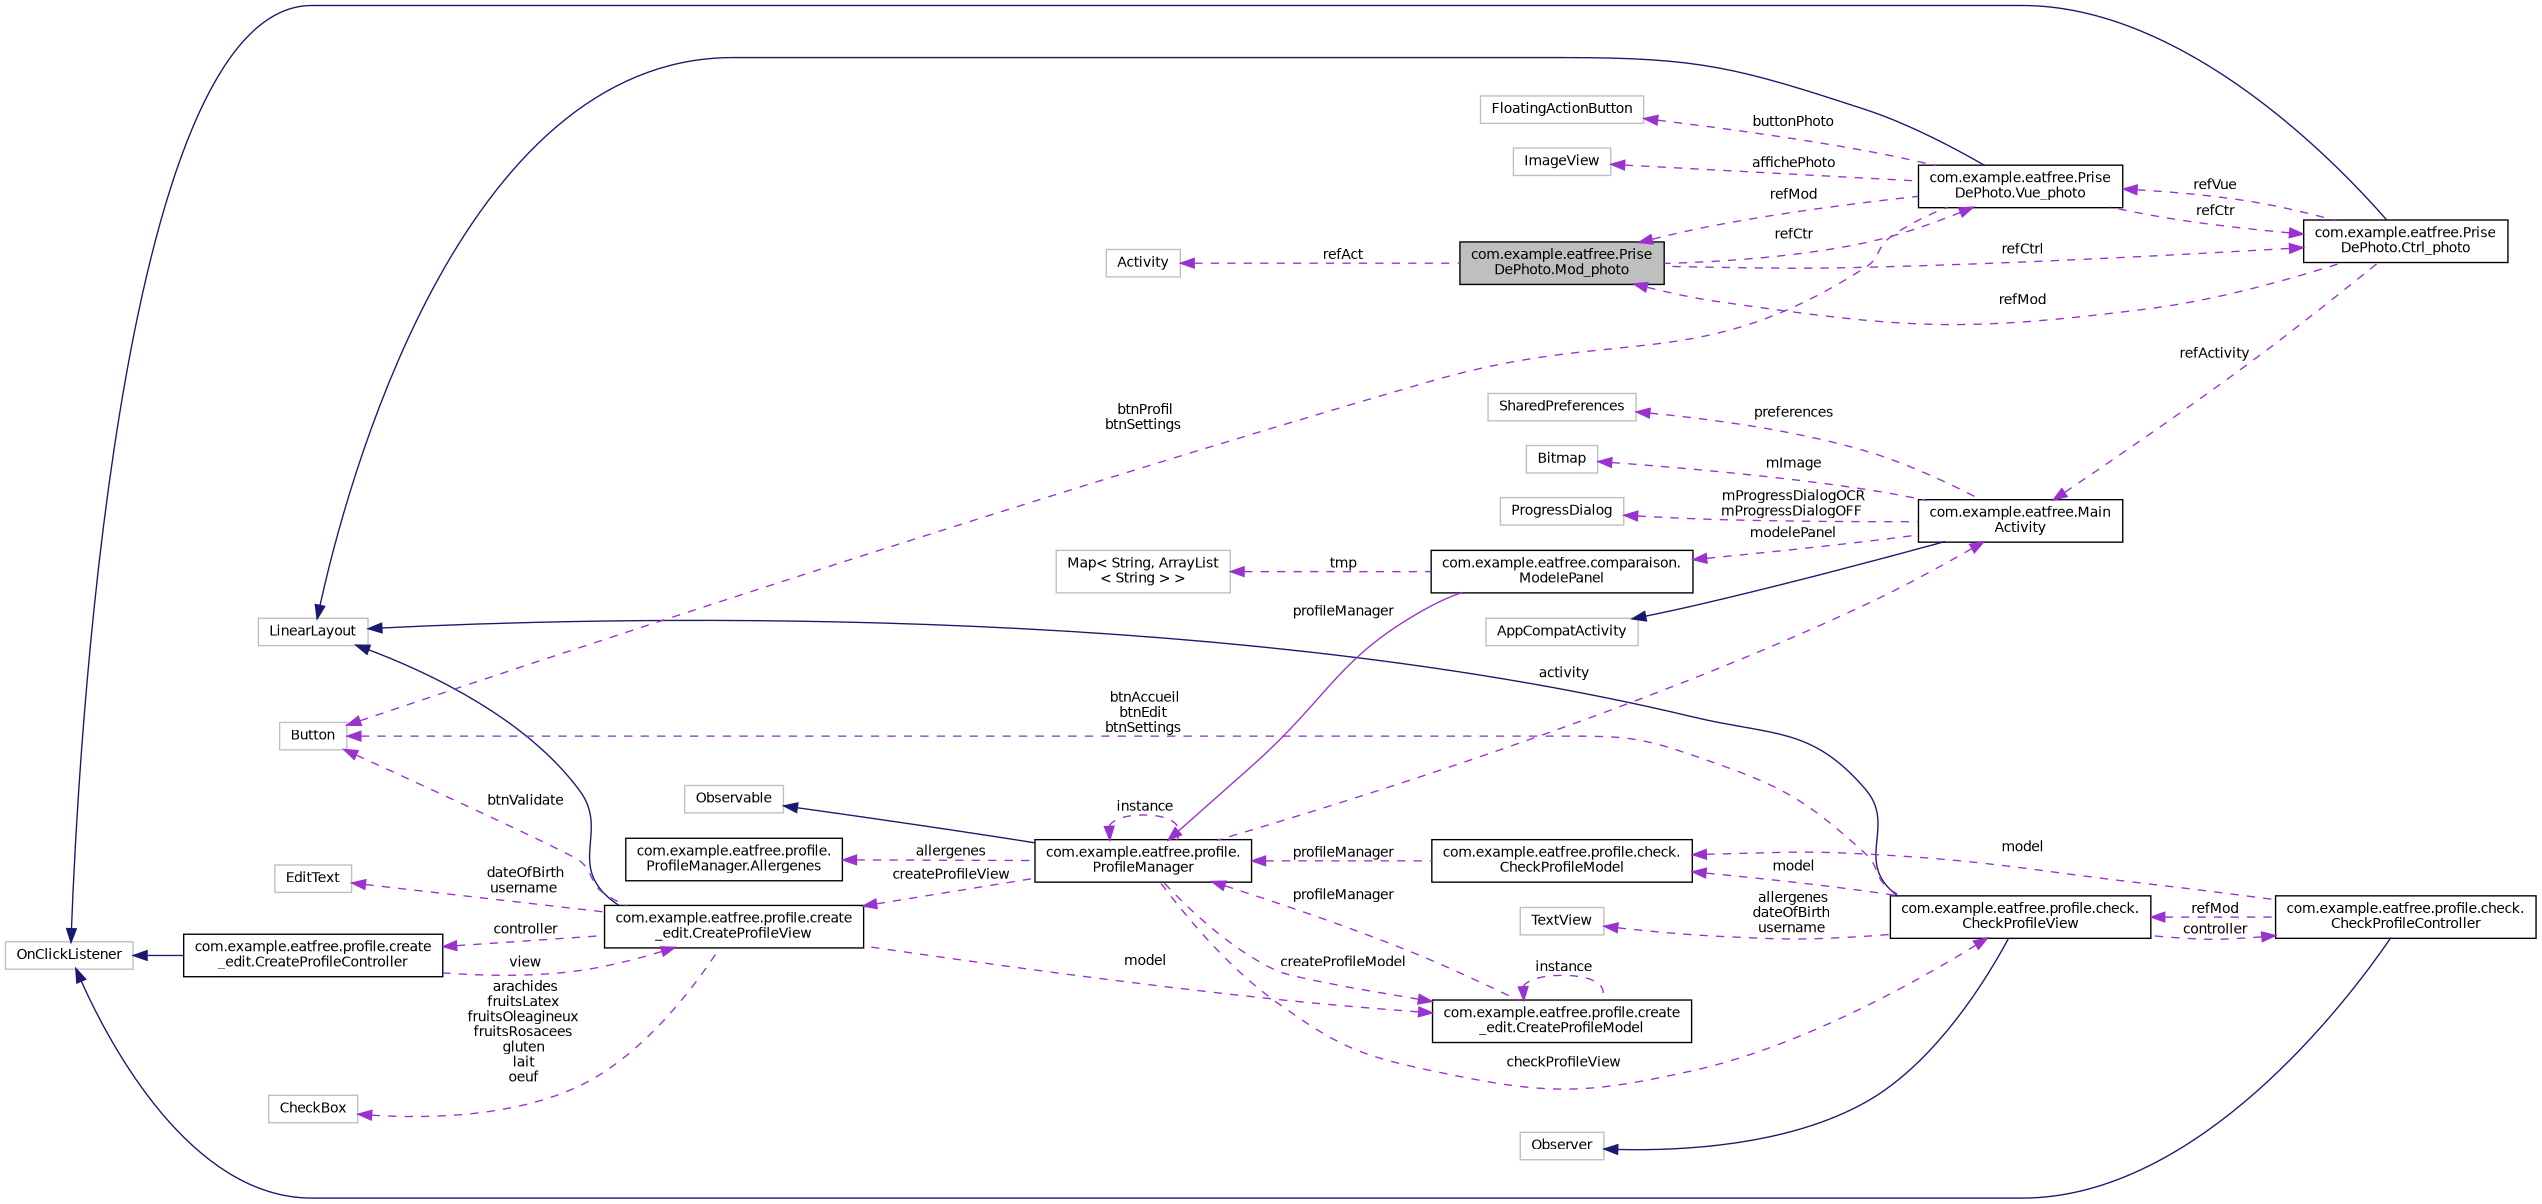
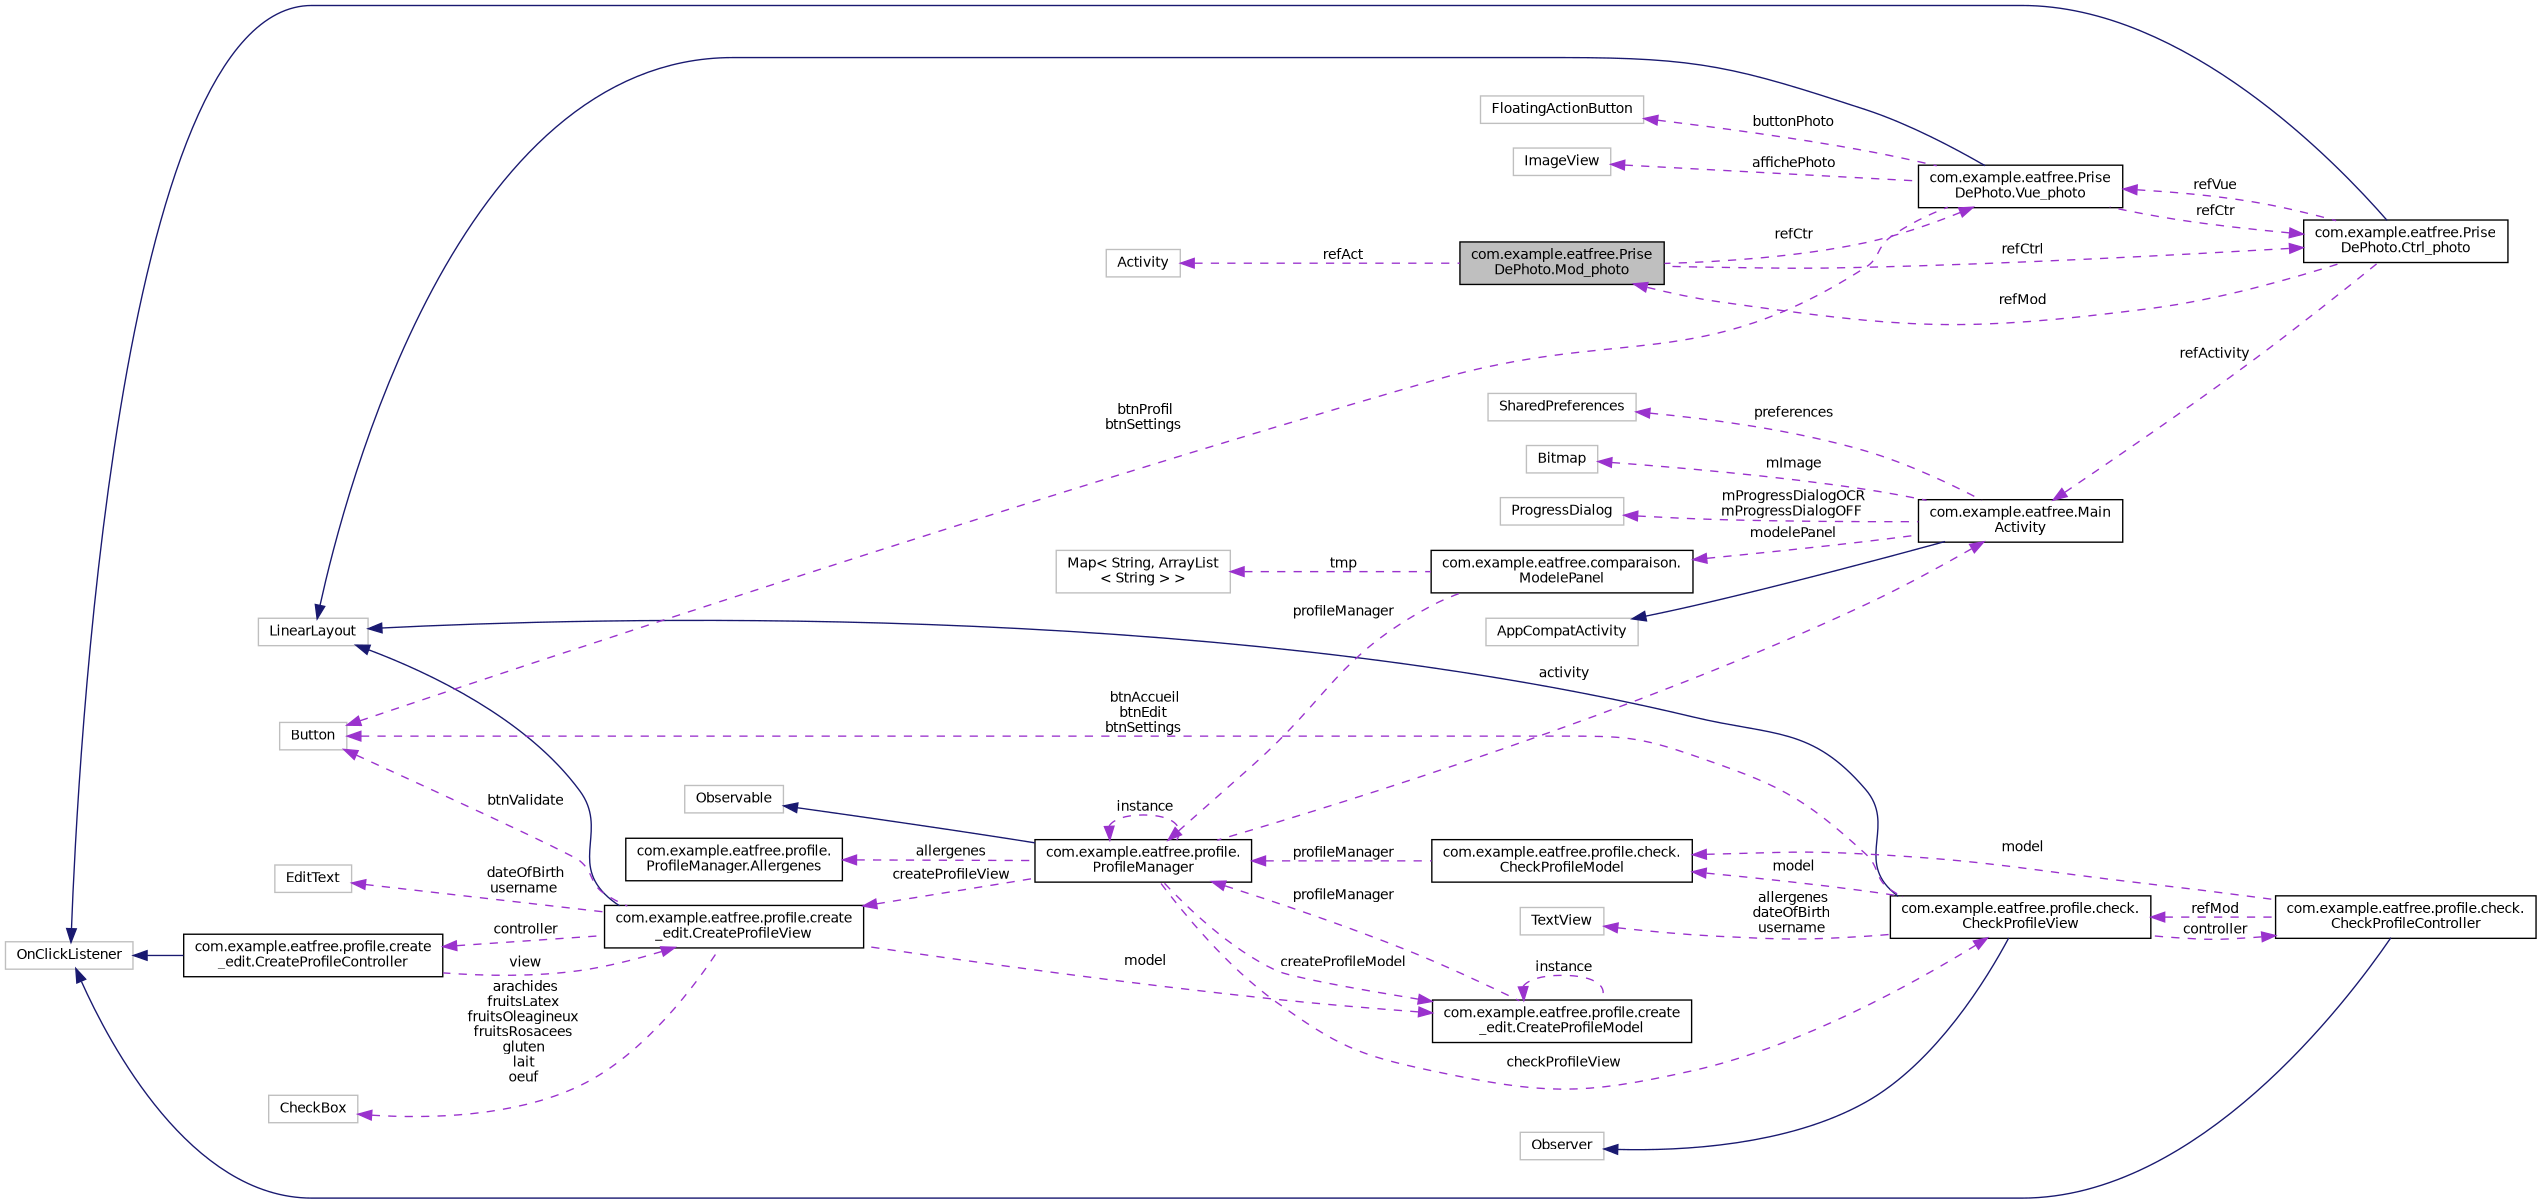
(1785, 214) -> none
(1314, 703) -> (1314, 703)
